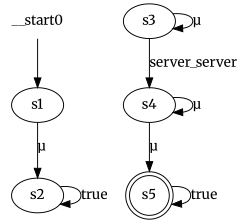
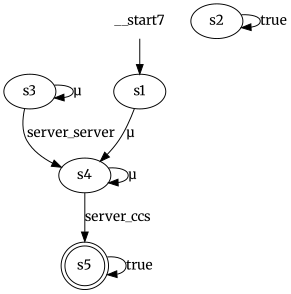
(38, 21) -> (140, 21)
(38, 145) -> (123, 133)
(154, 147) -> (118, 217)
